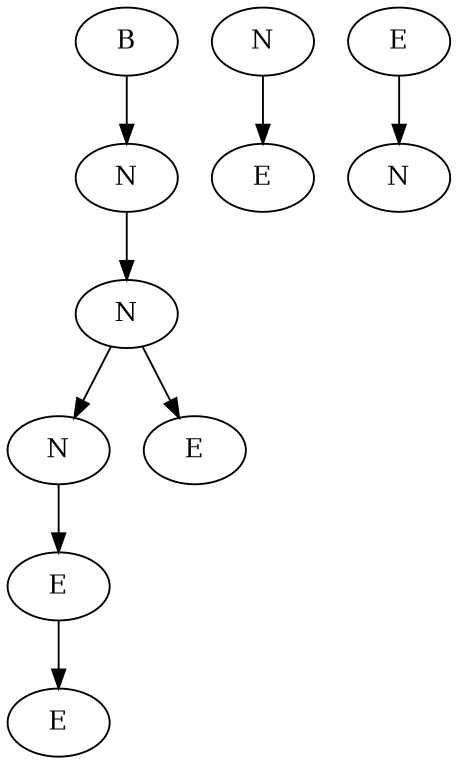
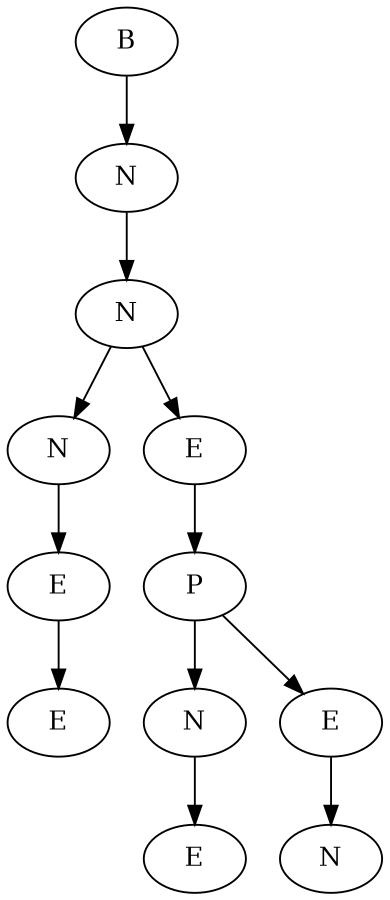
none -> (195, 586)
